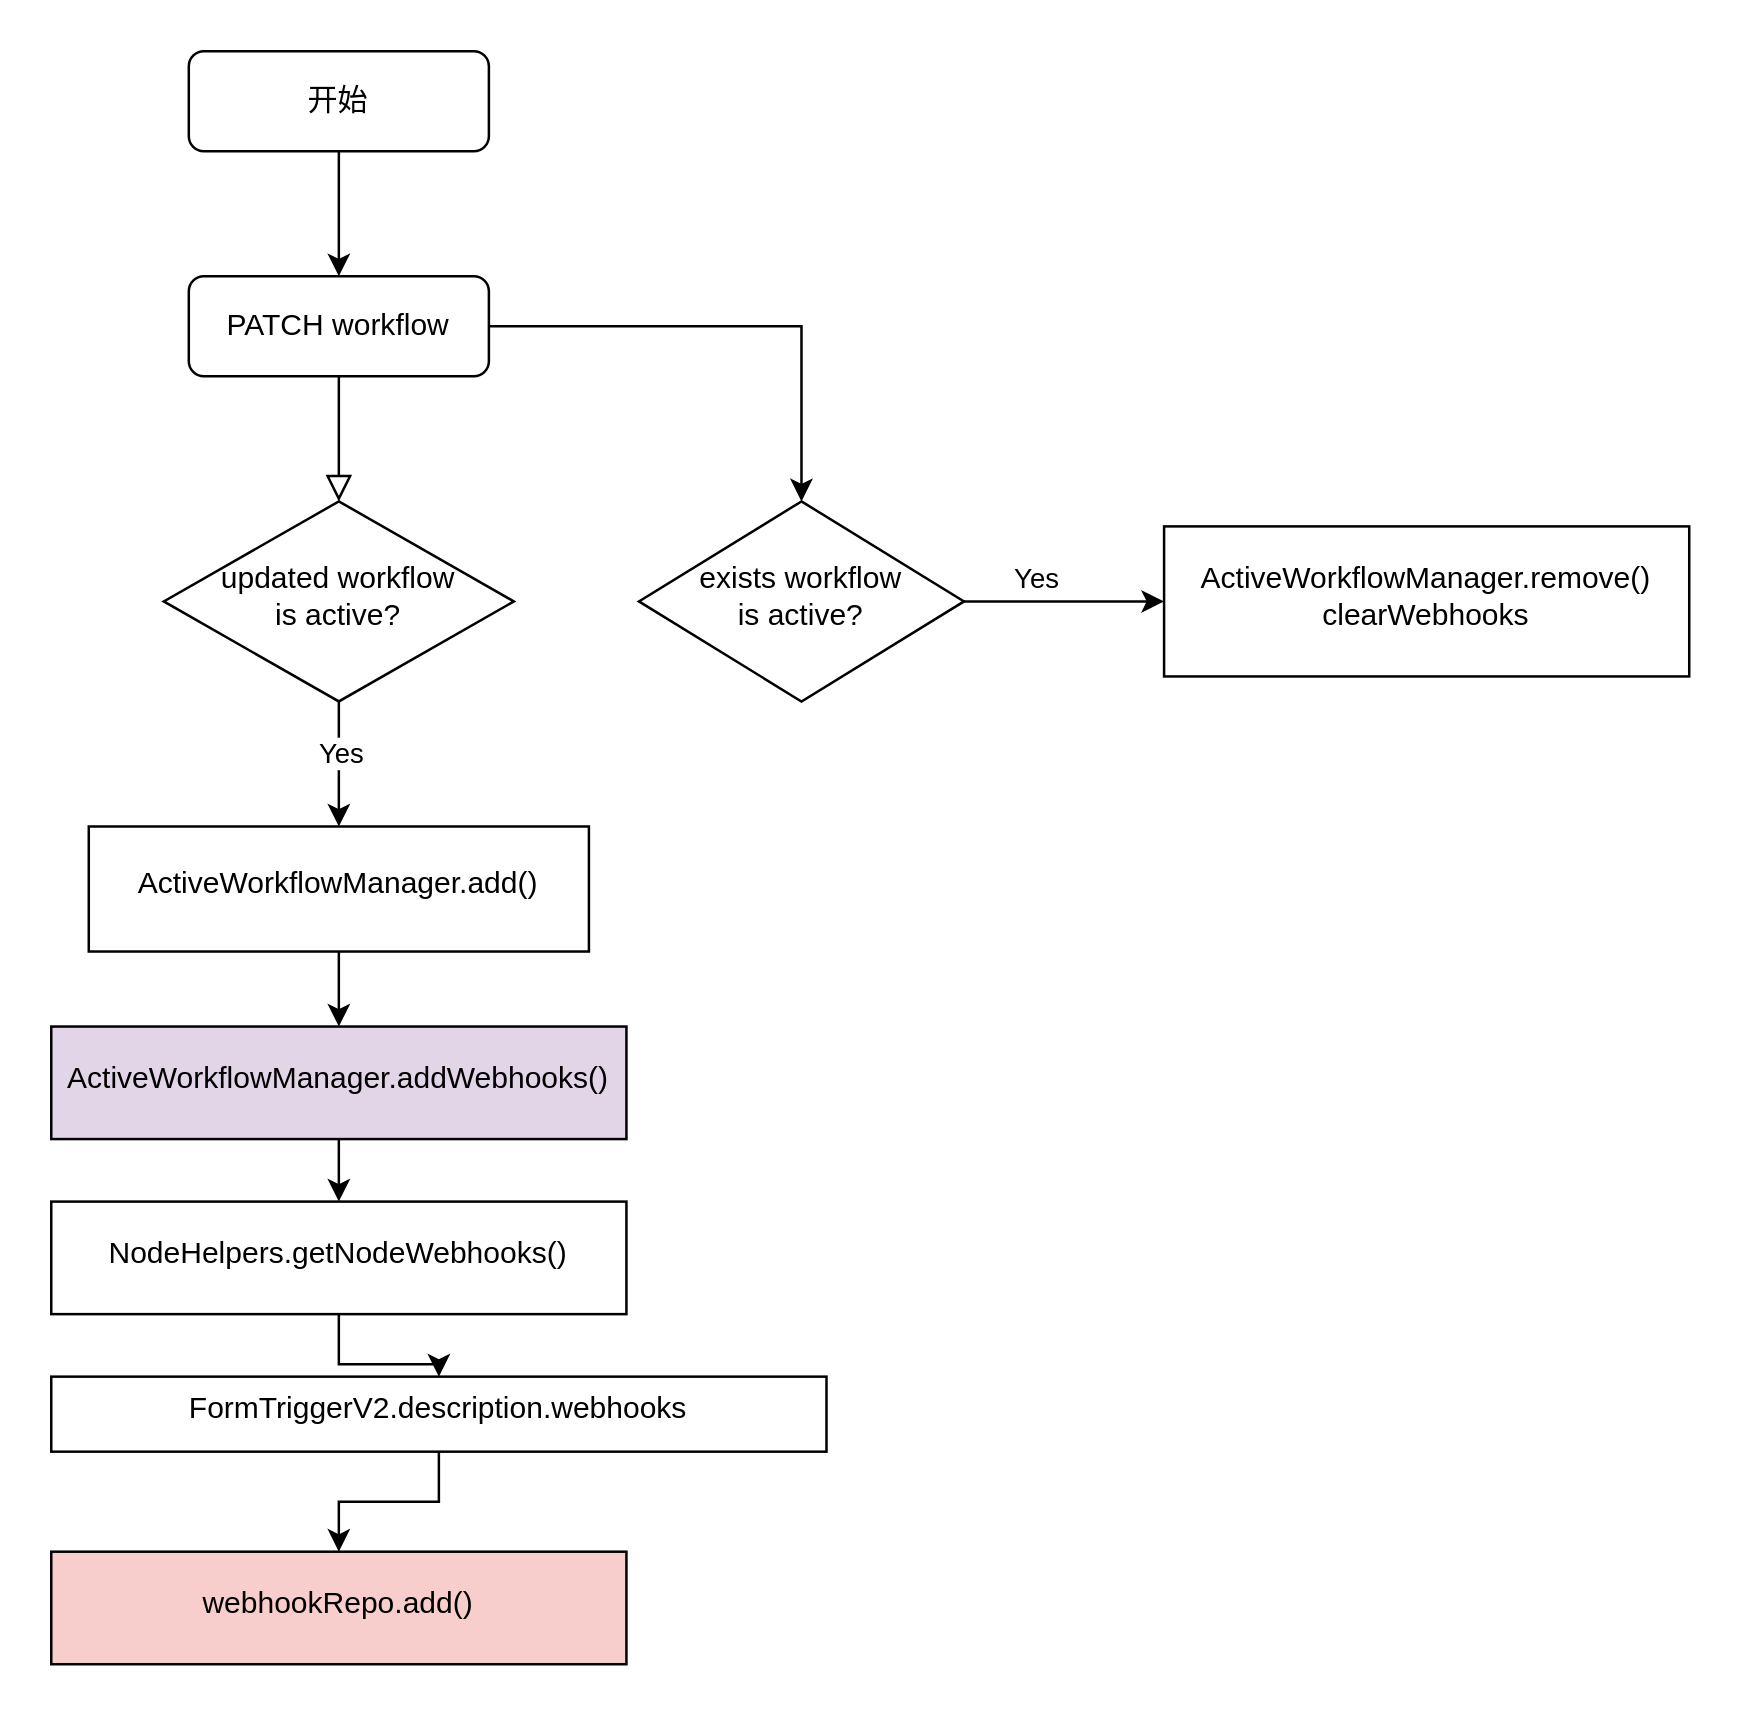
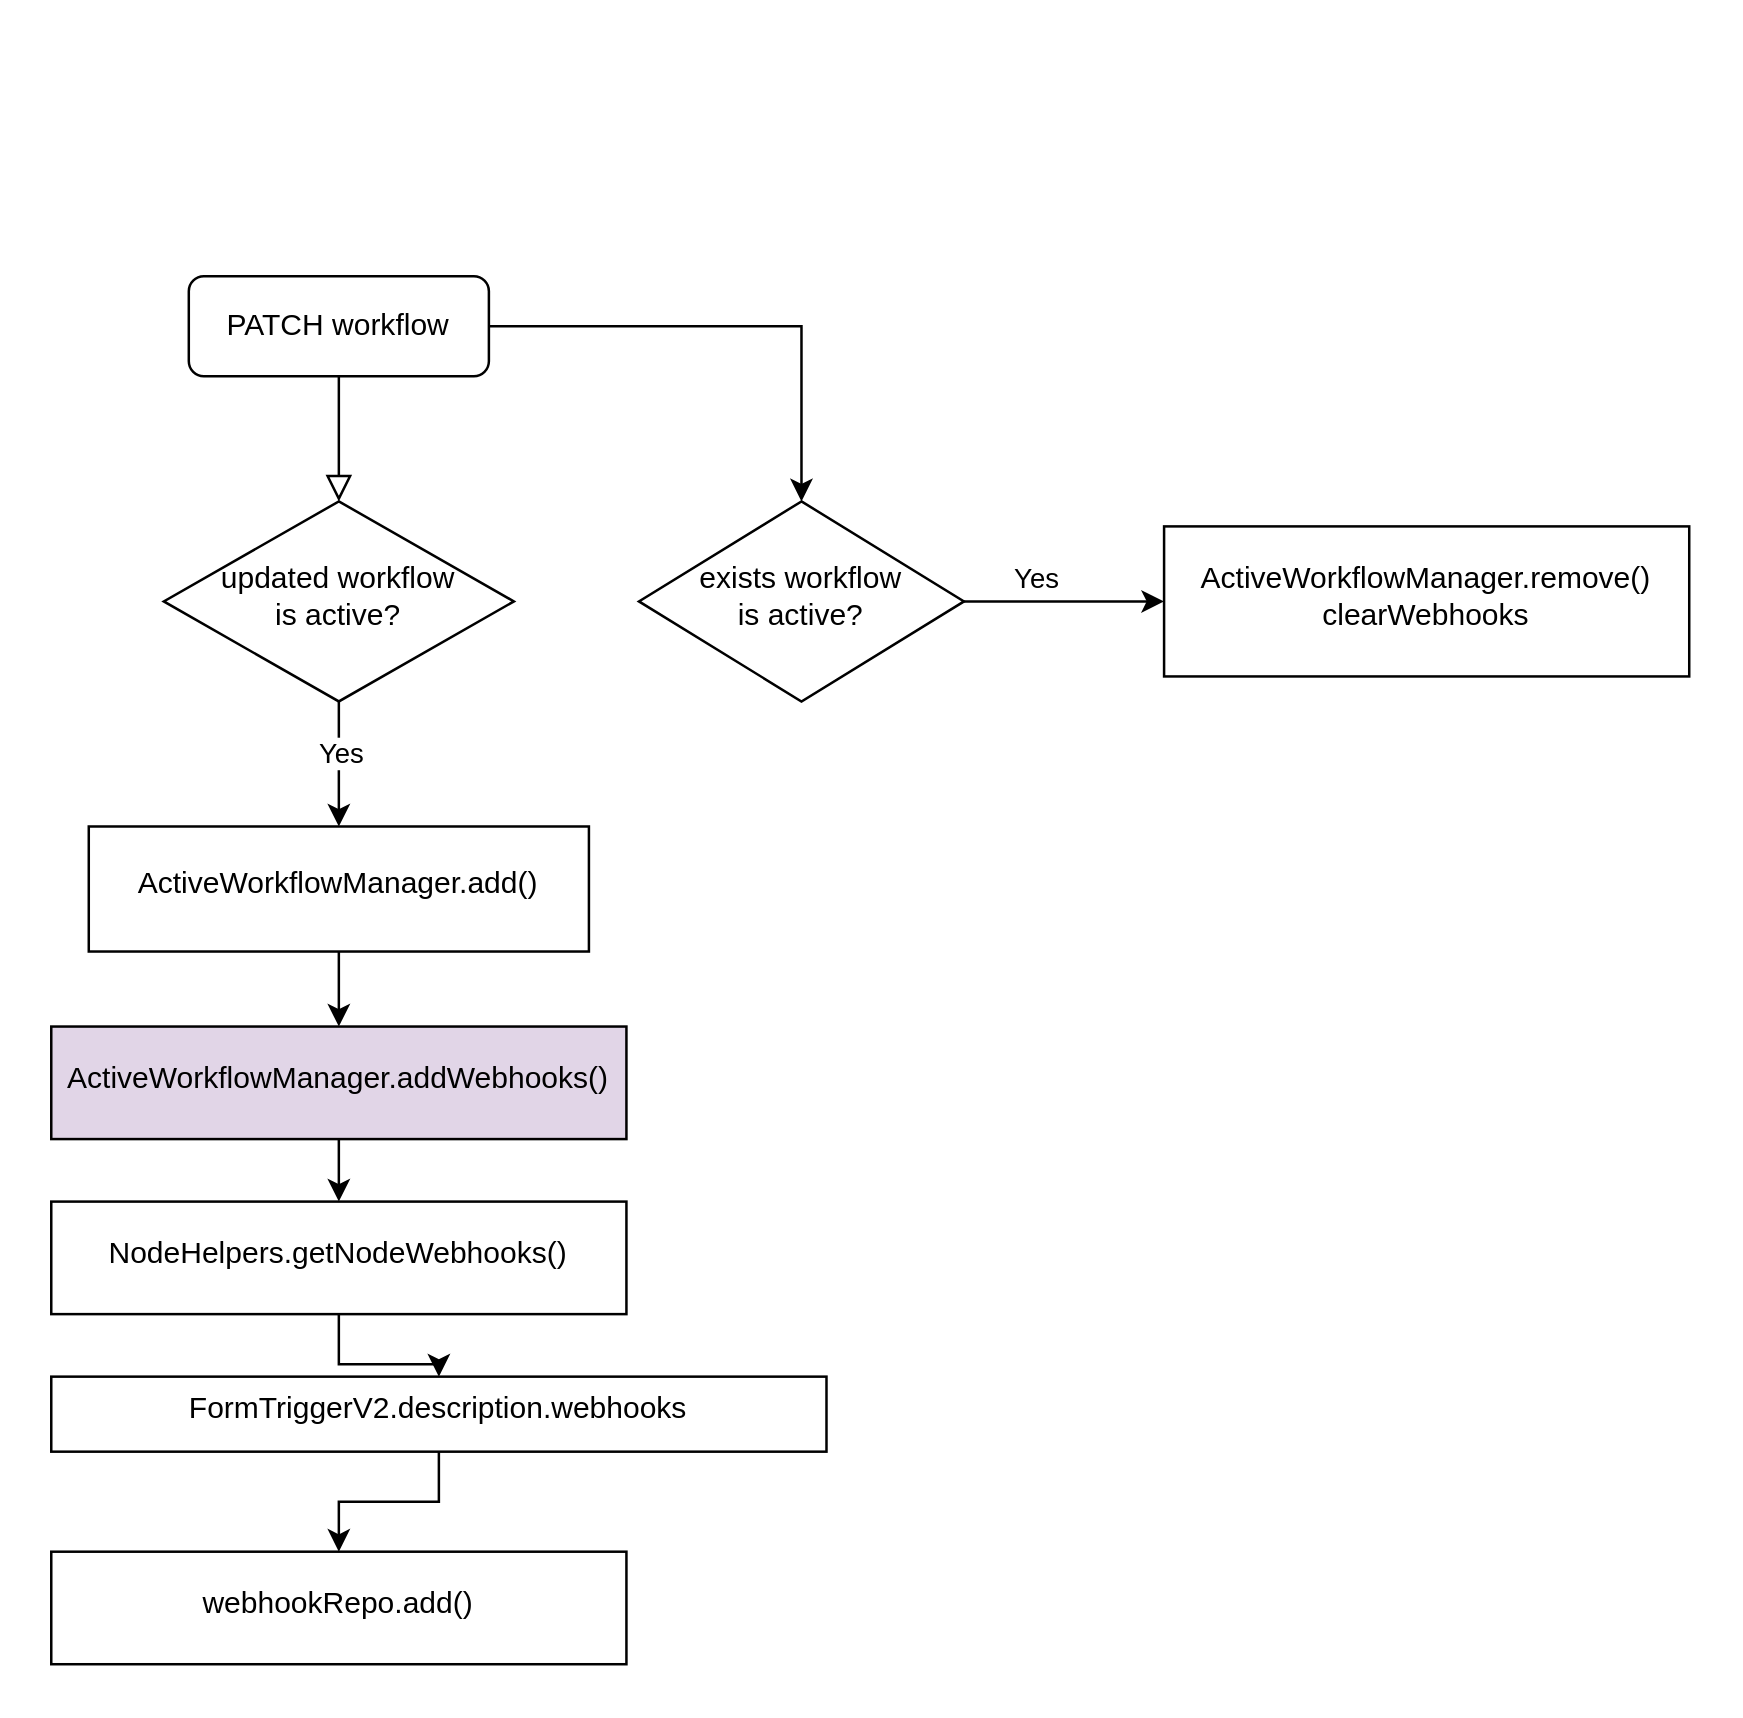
(339, 101) -> none
(339, 205) -> none
(339, 1608) -> (339, 1608)
